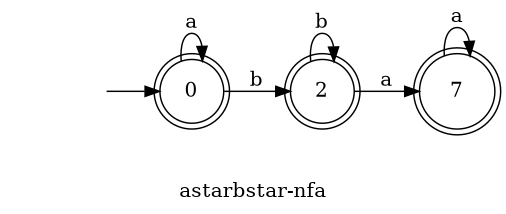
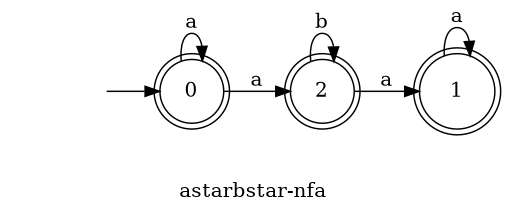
(257, 80) -> (257, 80)
(457, 91) -> (457, 91)
